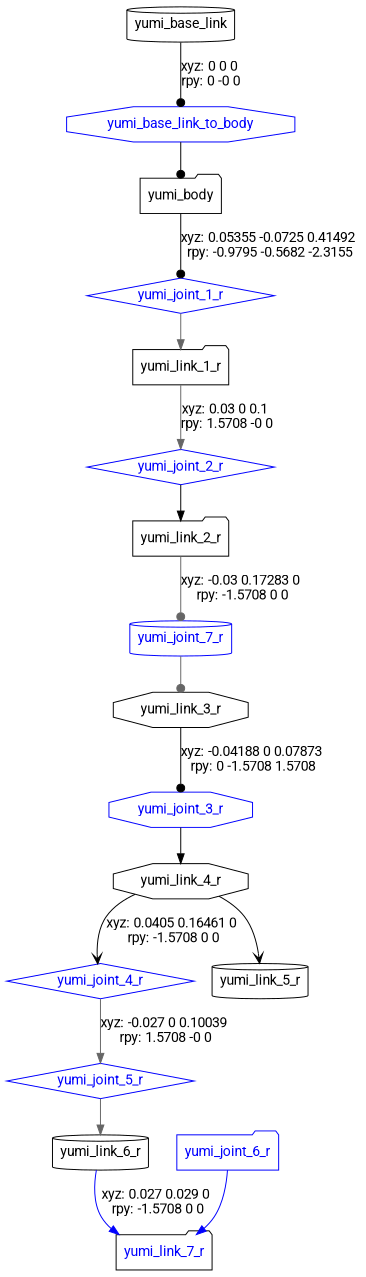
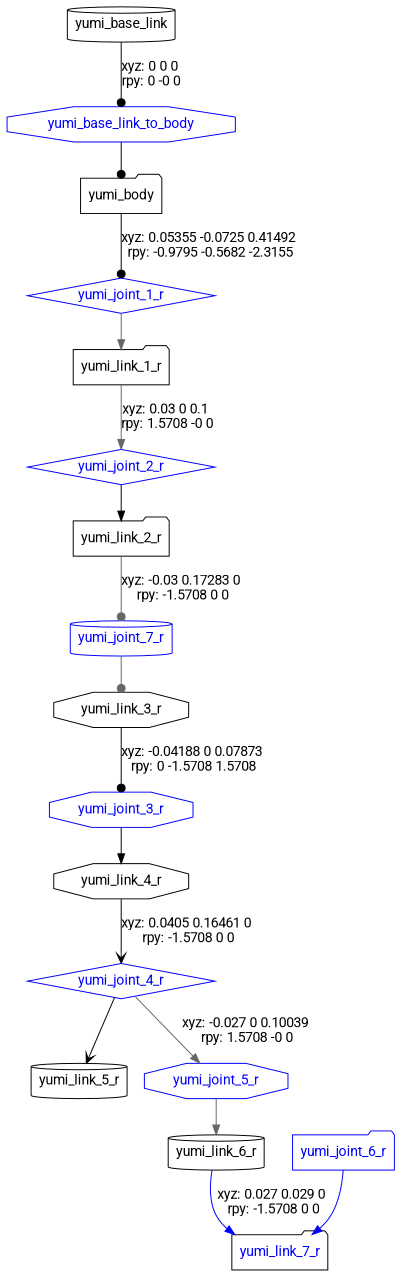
(246, 919) -> (102, 1026)
(100, 1081) -> (216, 1081)
